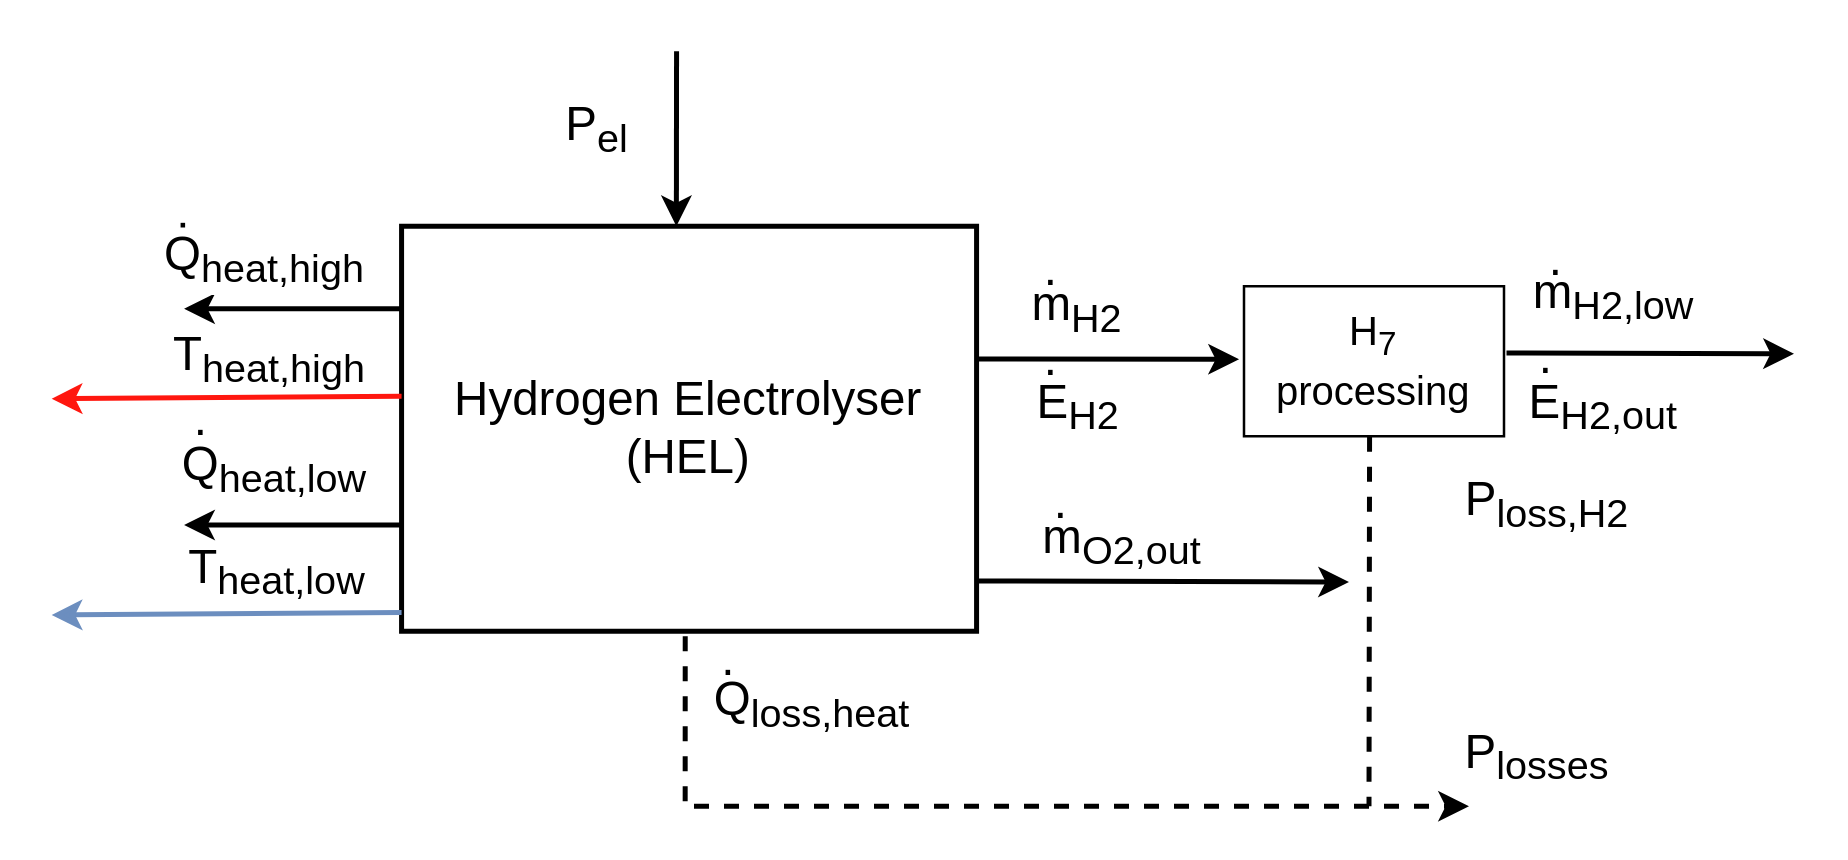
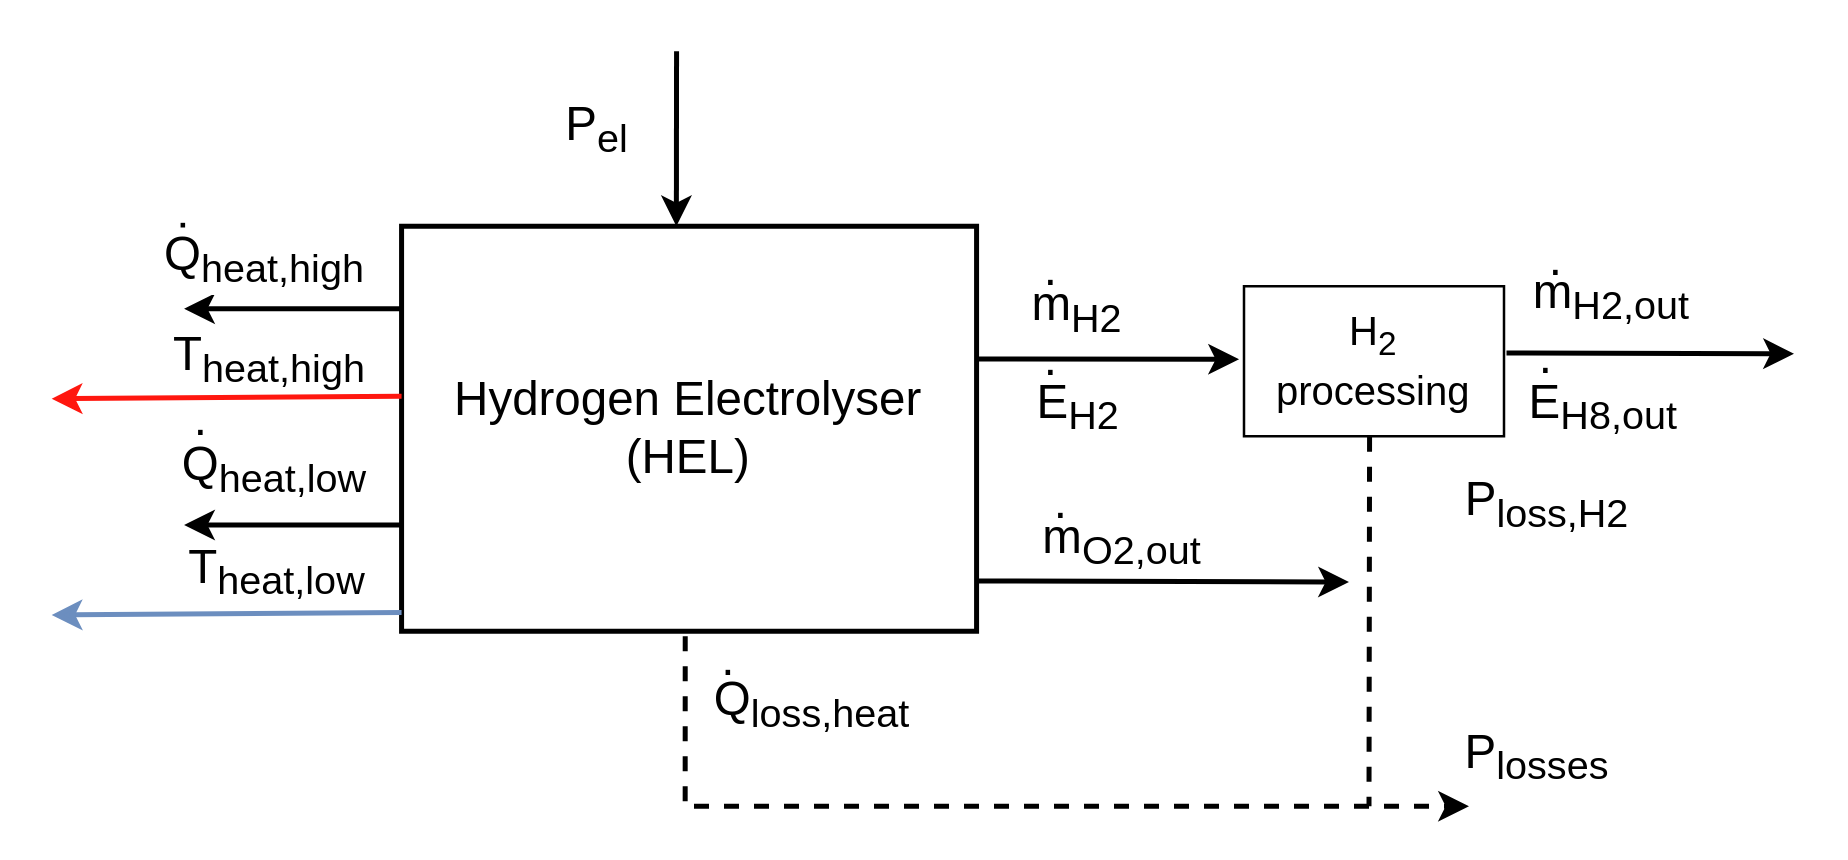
(1615, 299) -> (1621, 299)
(1374, 361) -> (1374, 361)
(1604, 409) -> (1604, 409)
